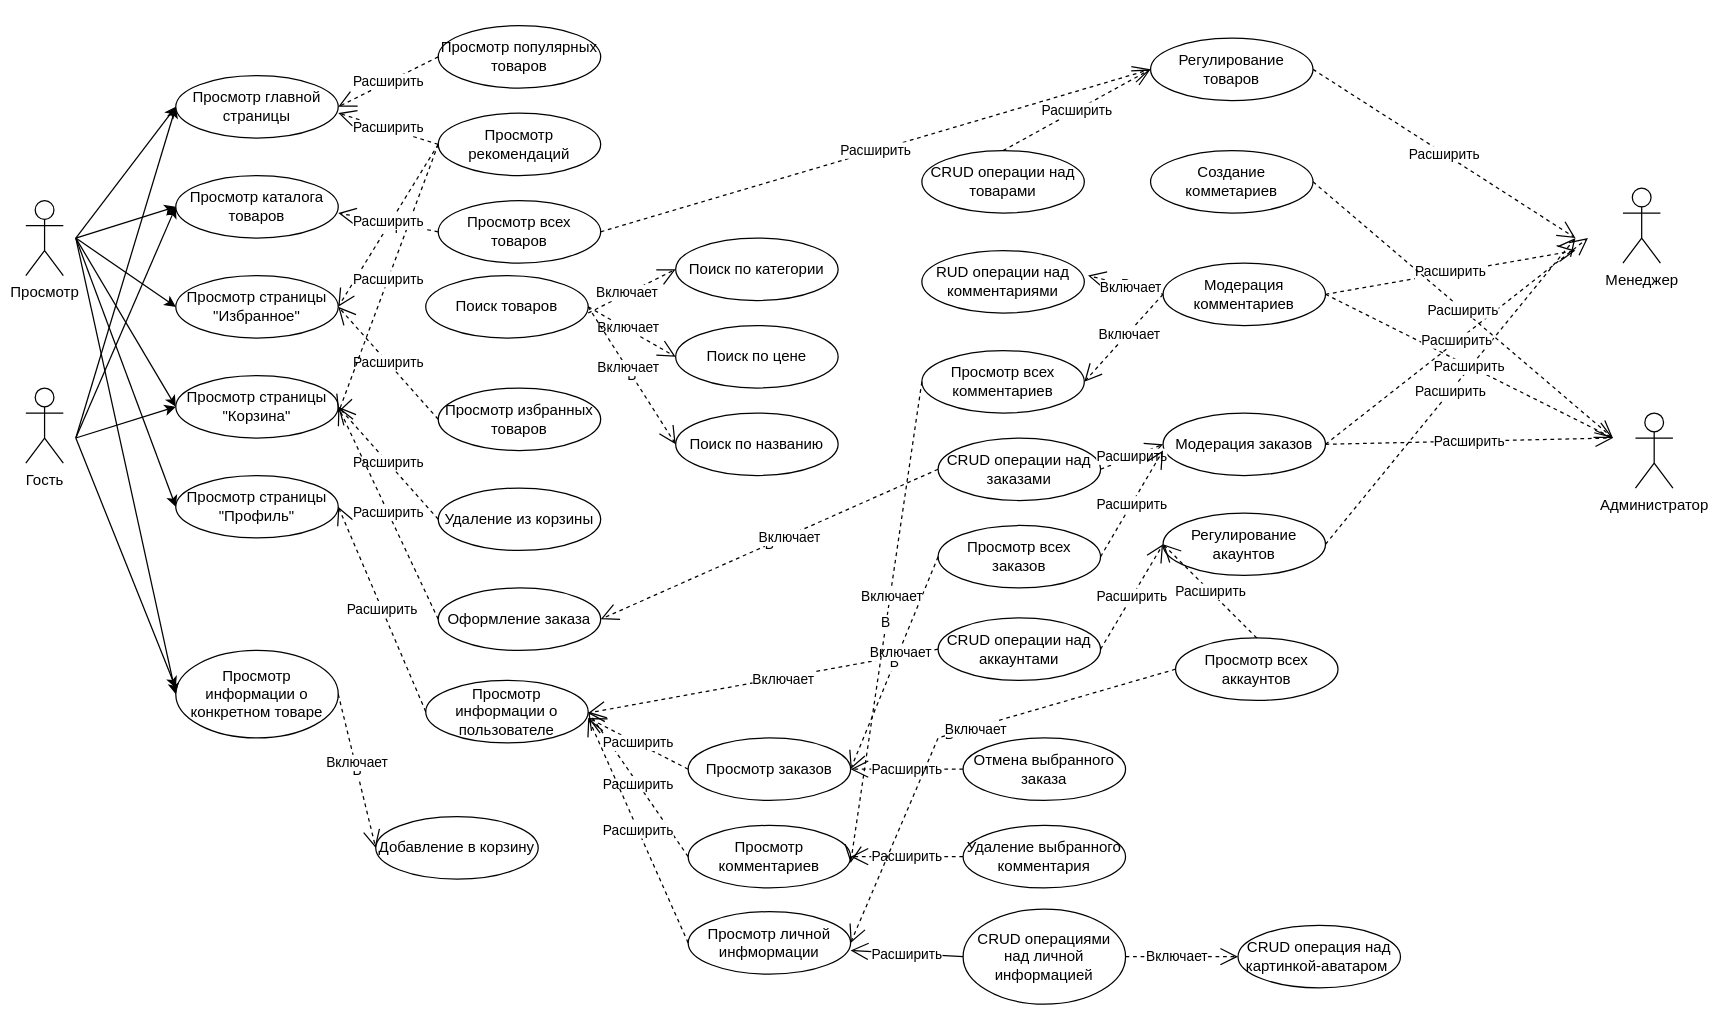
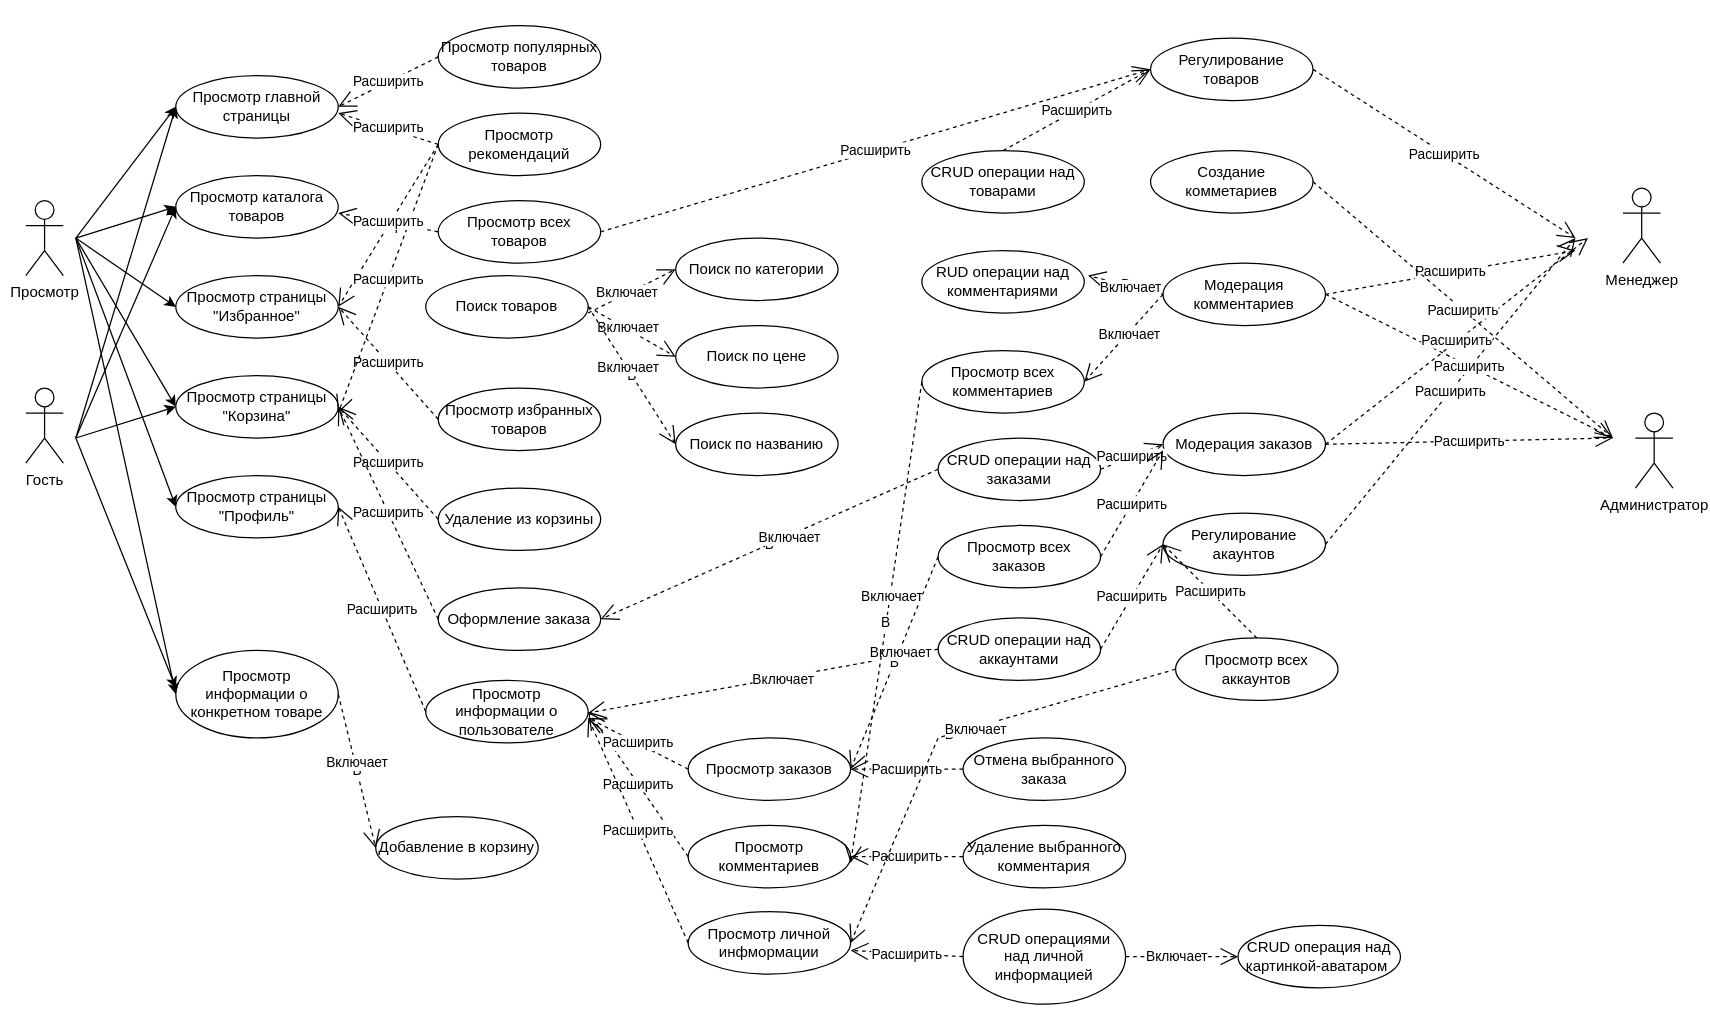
(950, 956) -> (950, 956)
